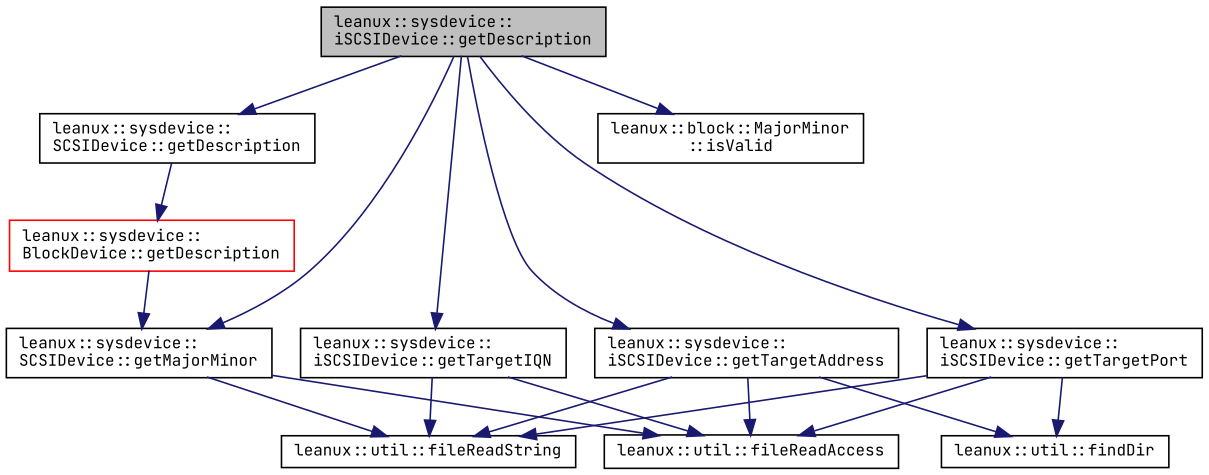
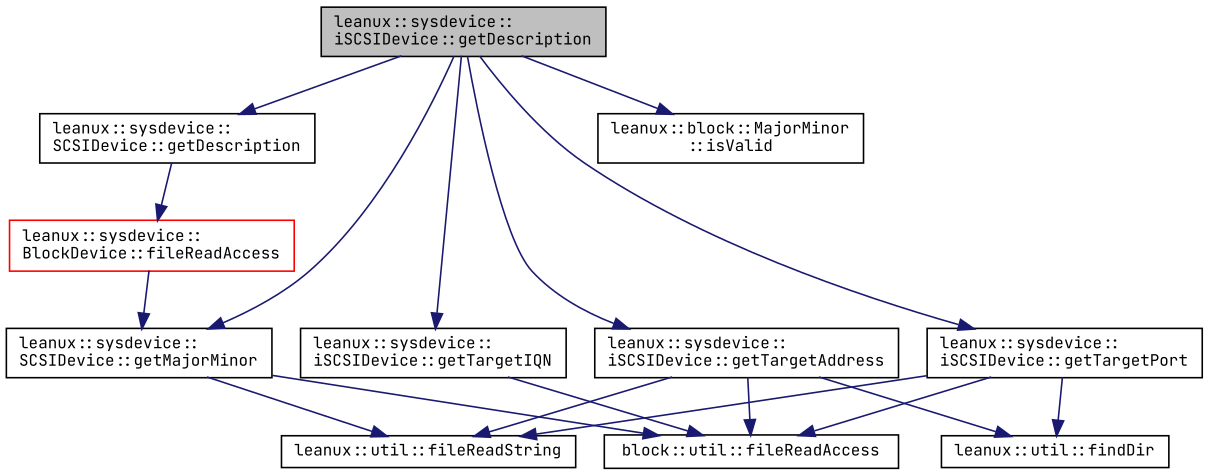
(152, 246) -> (152, 246)
(432, 390) -> none
(751, 452) -> (751, 452)
